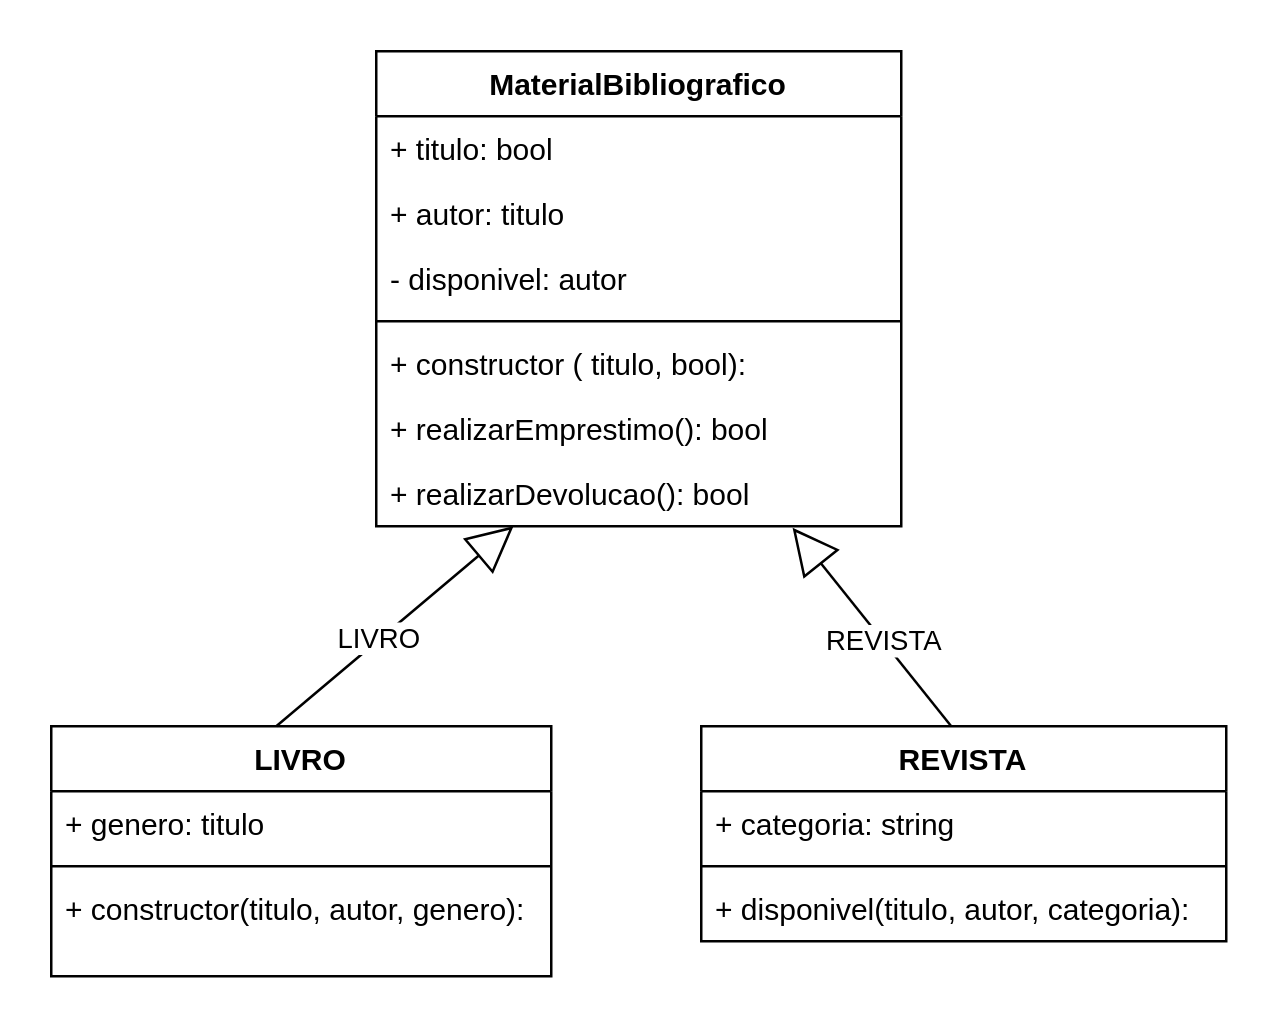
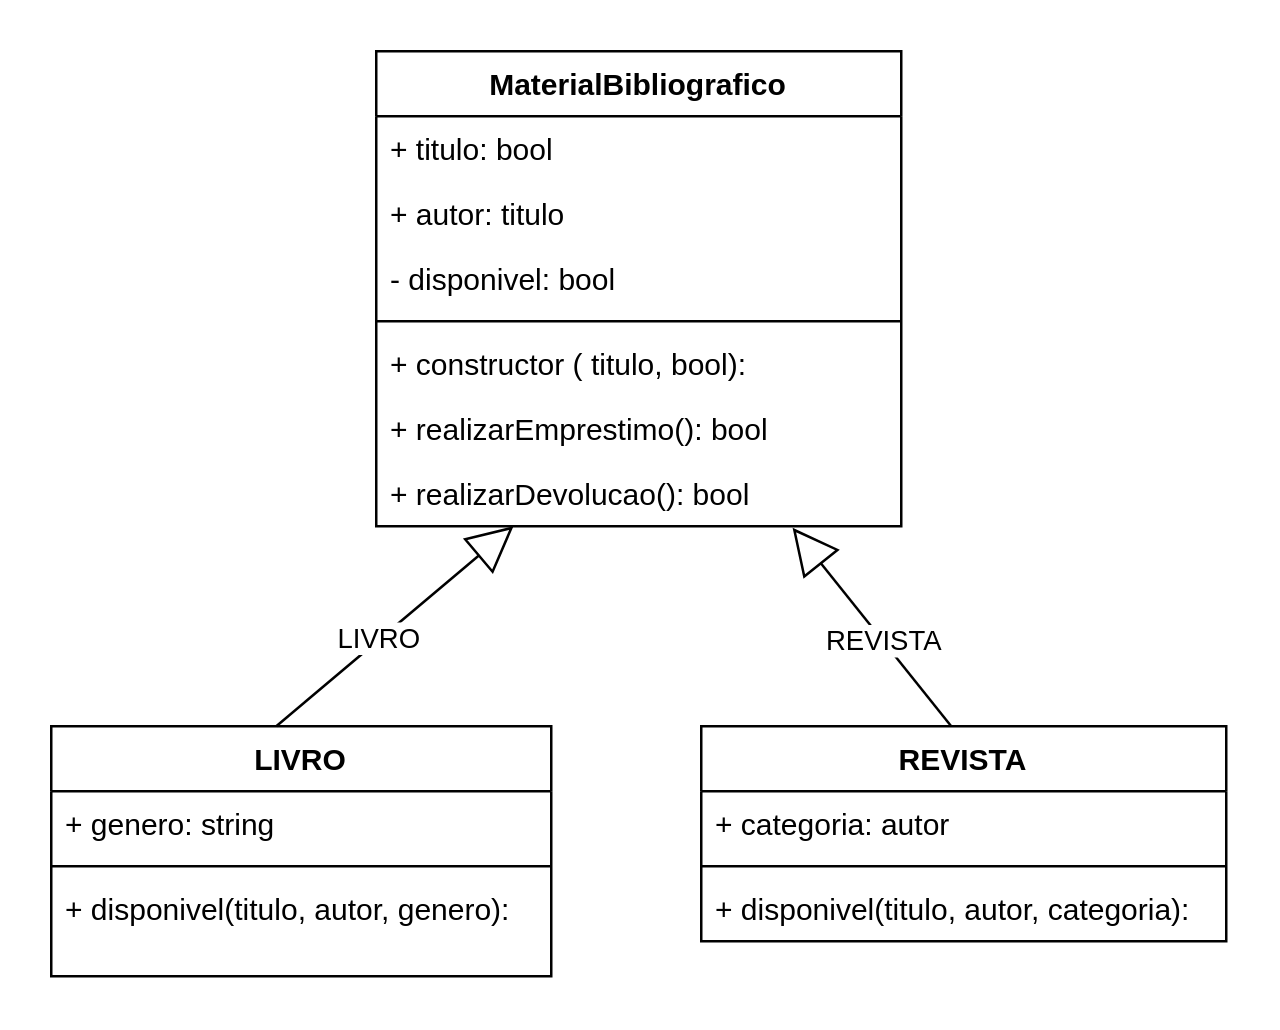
(527, 282) -> (515, 282)
(181, 827) -> (185, 827)
(856, 827) -> (852, 827)
(304, 930) -> (304, 930)
